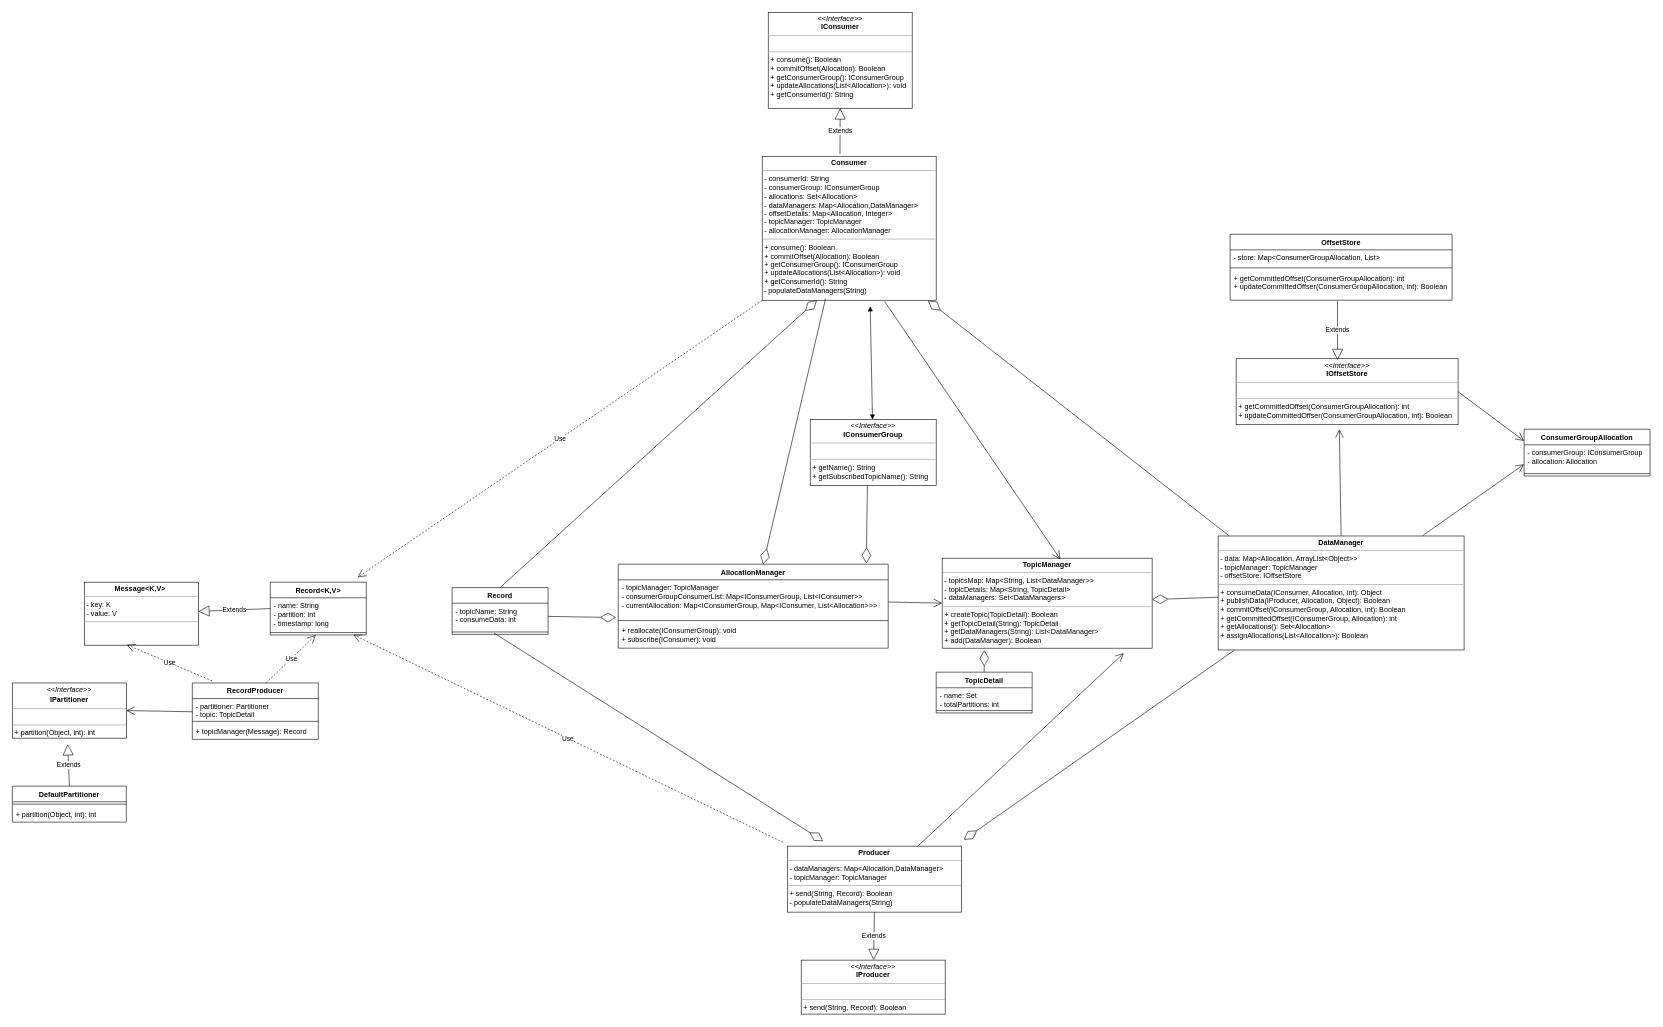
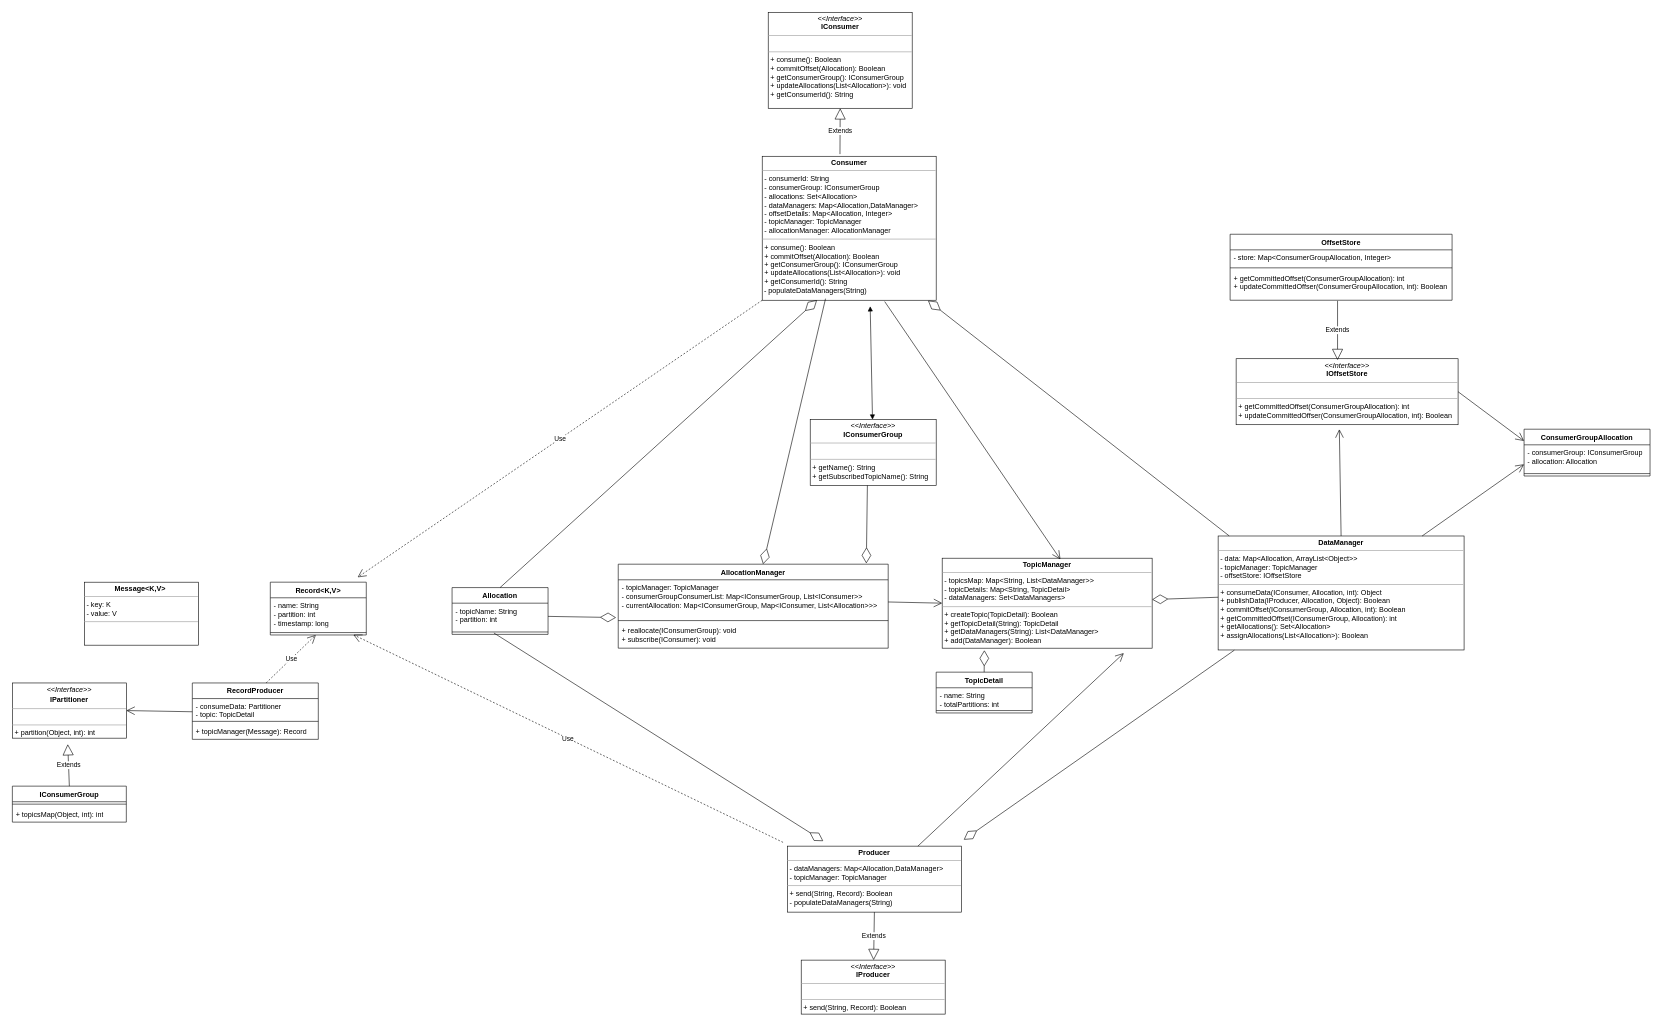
(1312, 258) -> (1319, 258)
(500, 596) -> (500, 596)
(239, 610) -> none
(489, 616) -> (489, 616)
(171, 663) -> none
(978, 701) -> (978, 701)
(242, 712) -> (244, 712)
(69, 795) -> (69, 795)
(66, 815) -> (67, 815)
